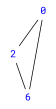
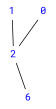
none -> (12, 11)
(36, 55) -> none
